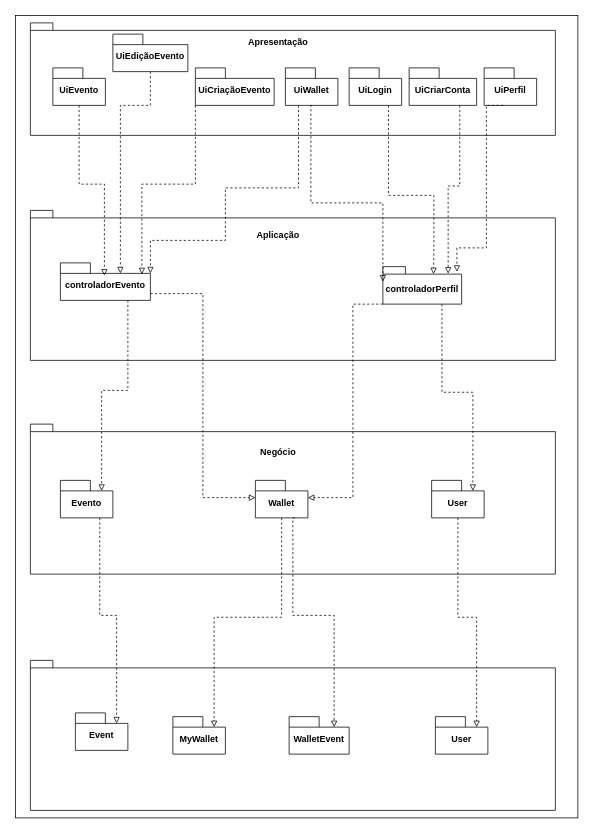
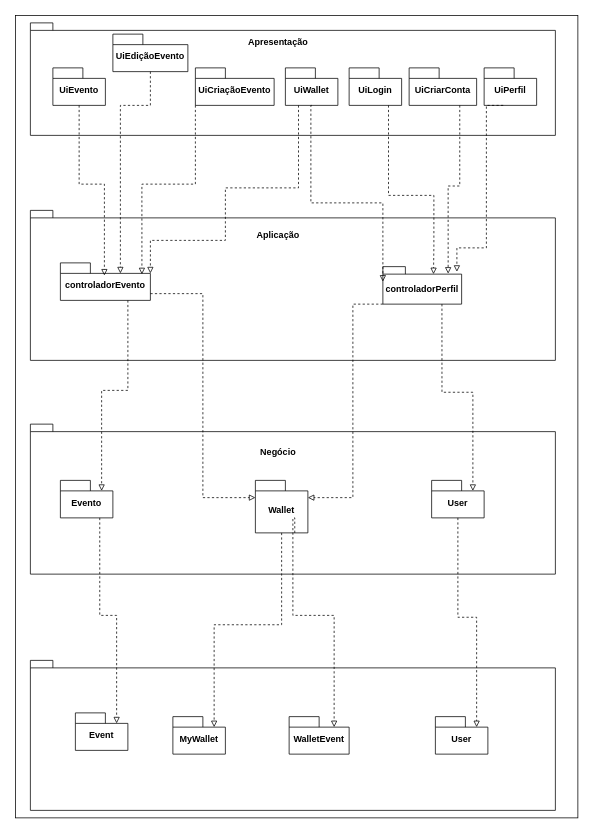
(282, 499) -> (282, 507)
